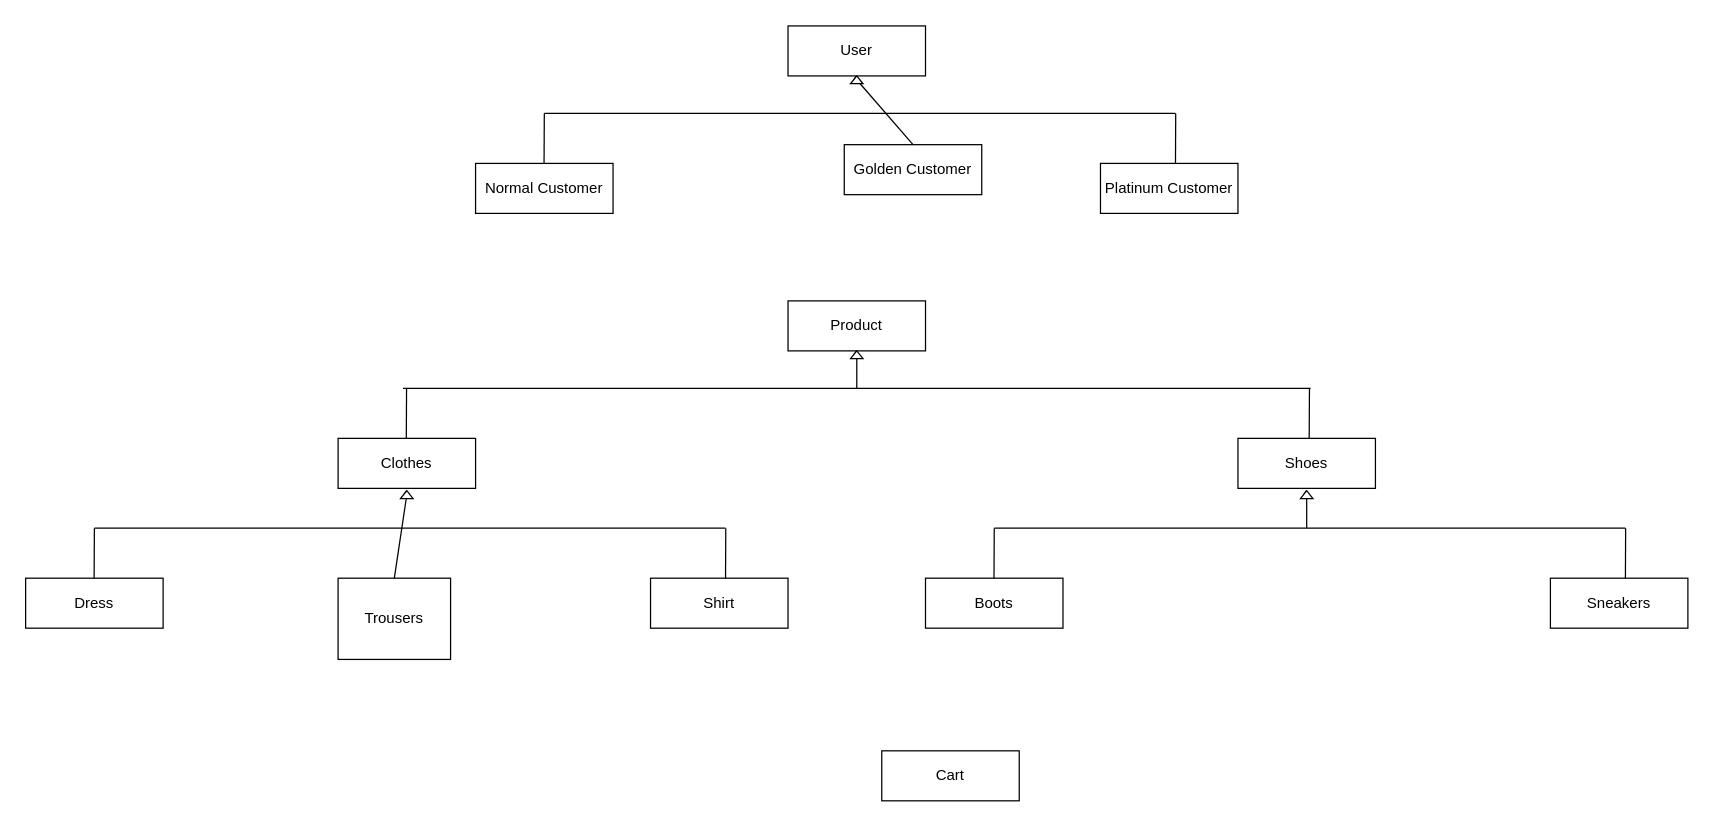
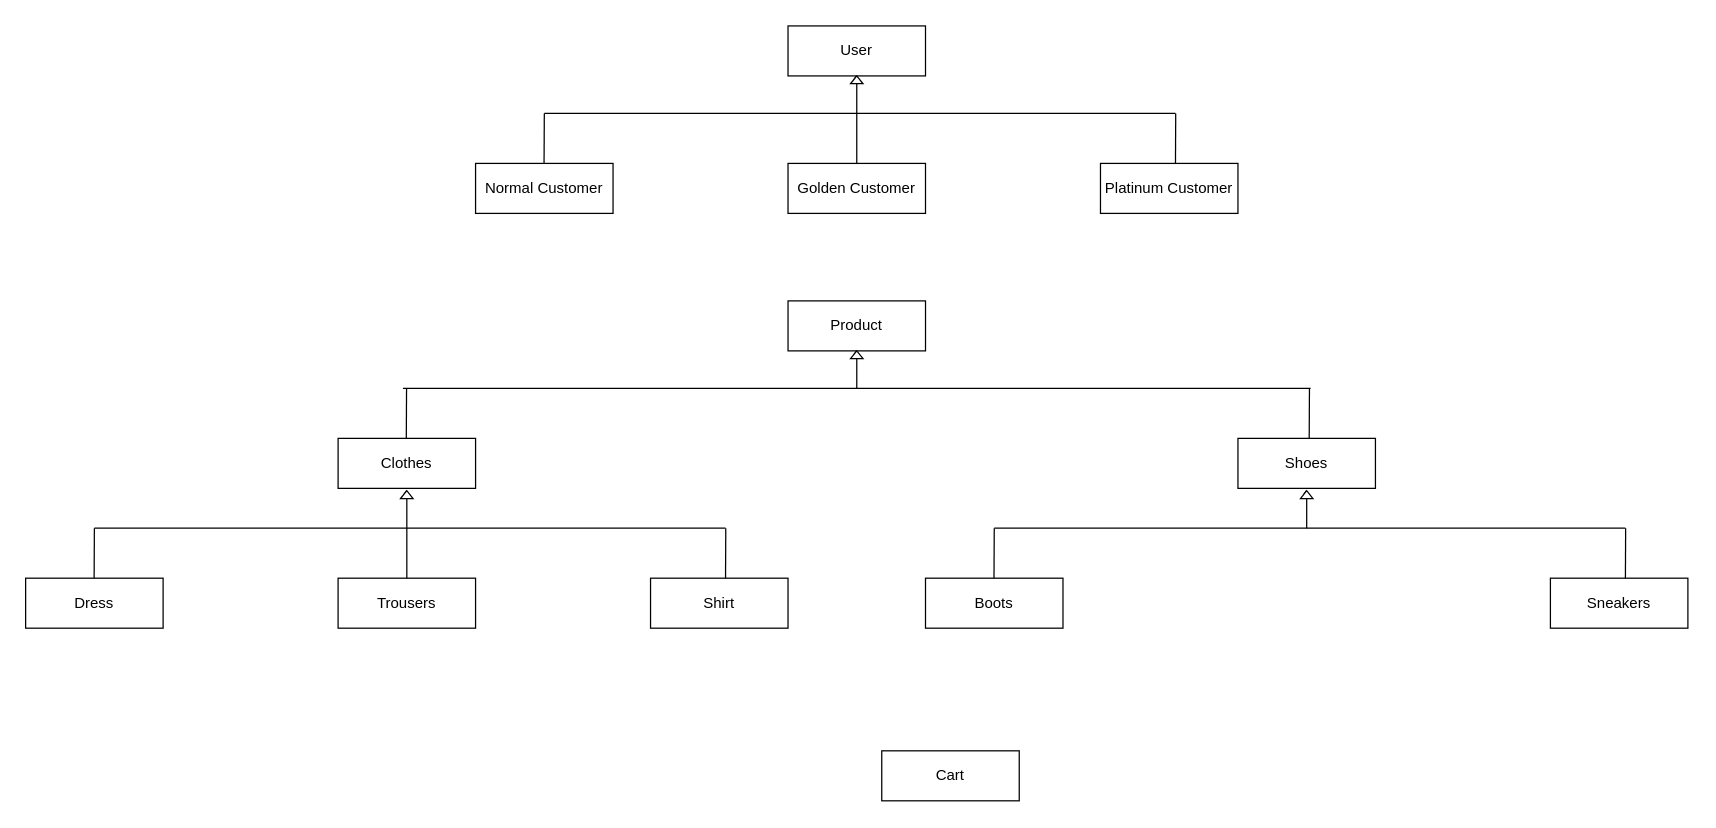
(913, 169) -> (857, 188)
(394, 619) -> (407, 603)
